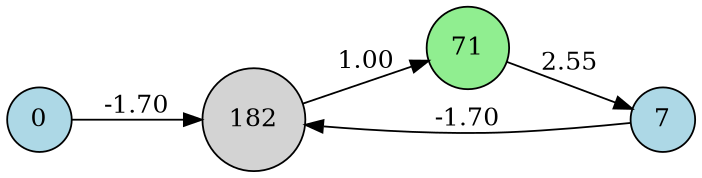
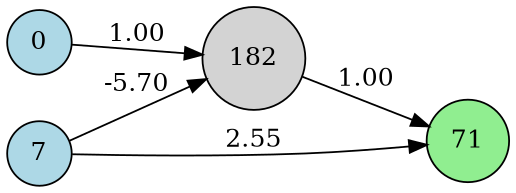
(561, 82) -> (241, 155)
(137, 106) -> (137, 34)
(468, 119) -> (137, 84)
